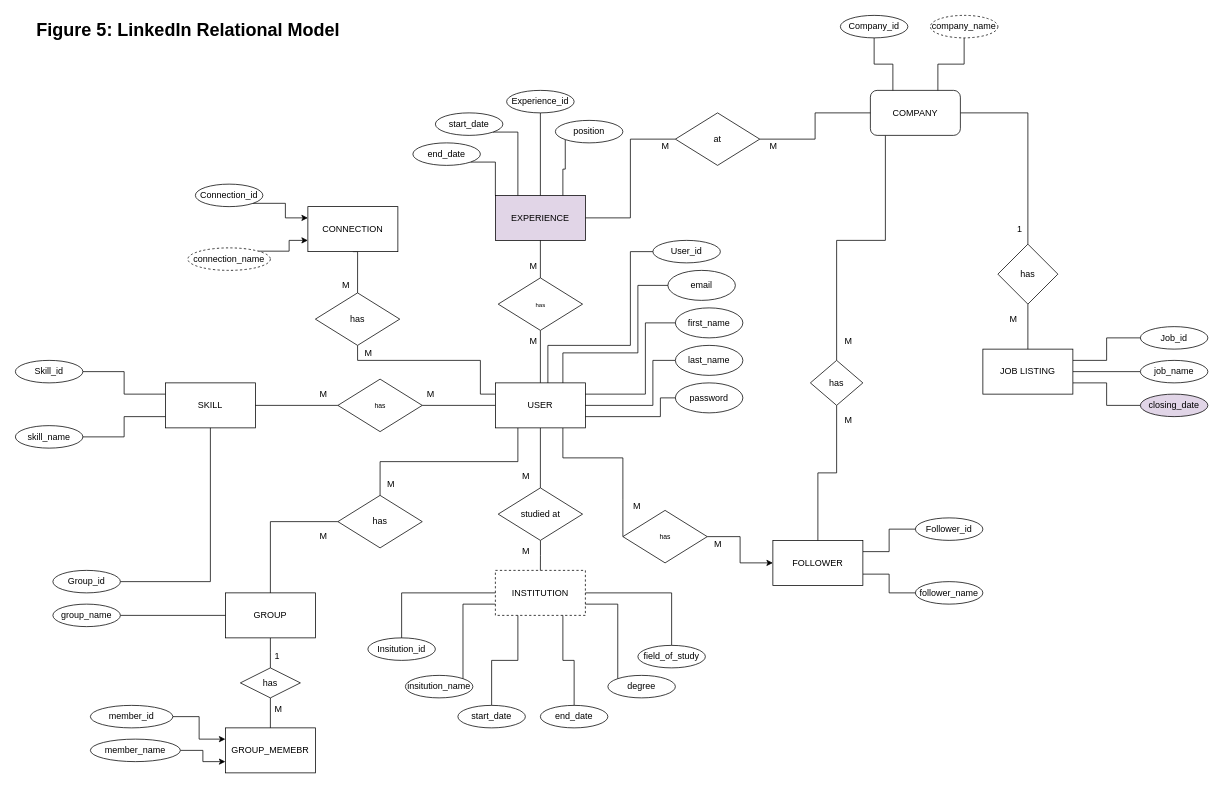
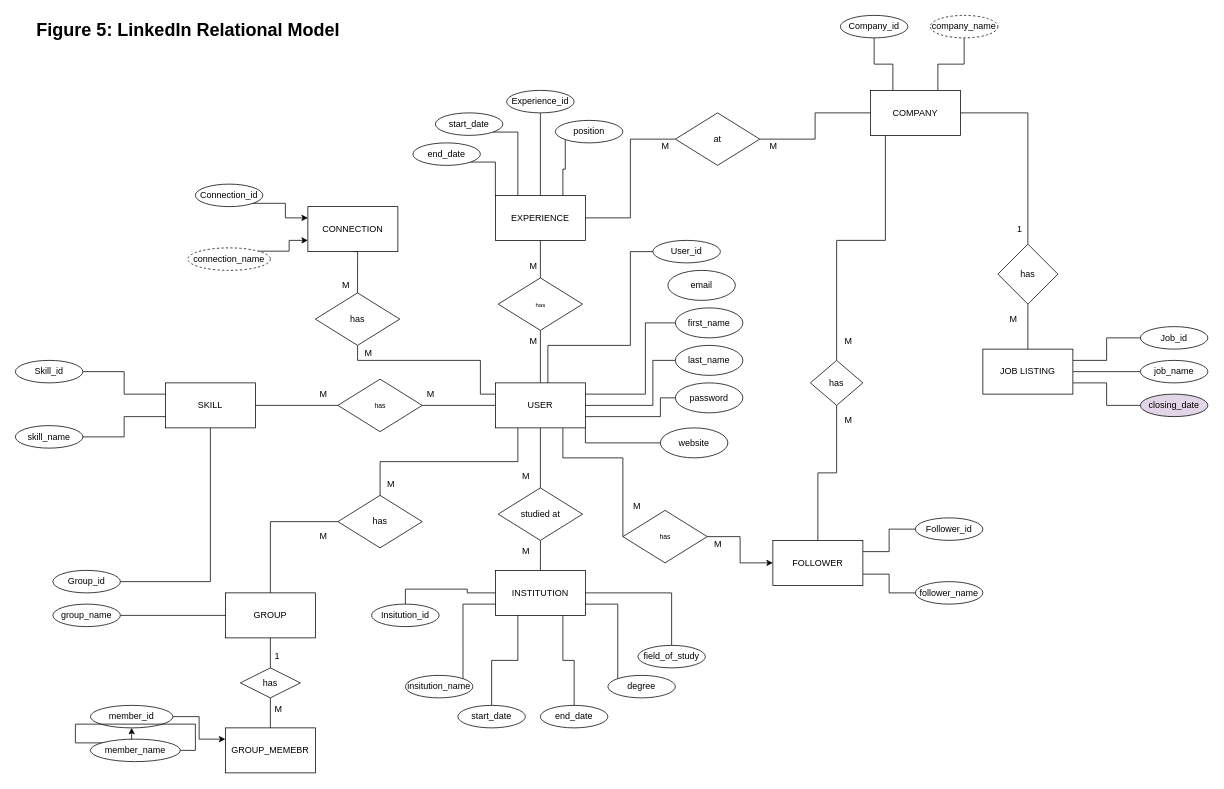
(915, 113) -> (915, 113)
(540, 218) -> (540, 218)
(634, 353) -> none
none -> (615, 443)
none -> (694, 443)
(540, 593) -> (540, 593)
(402, 649) -> (405, 615)
(203, 760) -> (195, 737)
